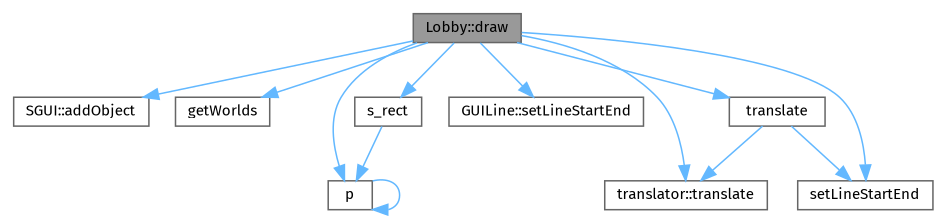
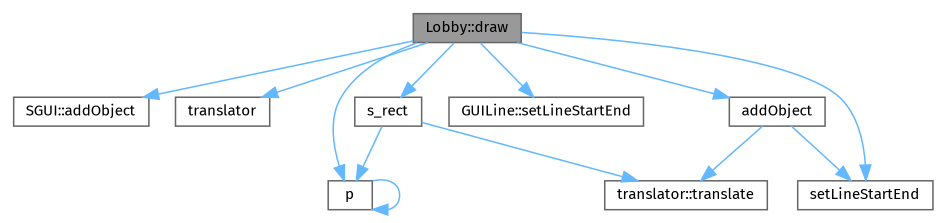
(646, 87) -> (522, 150)
(223, 112) -> (223, 112)
(777, 112) -> (777, 112)
